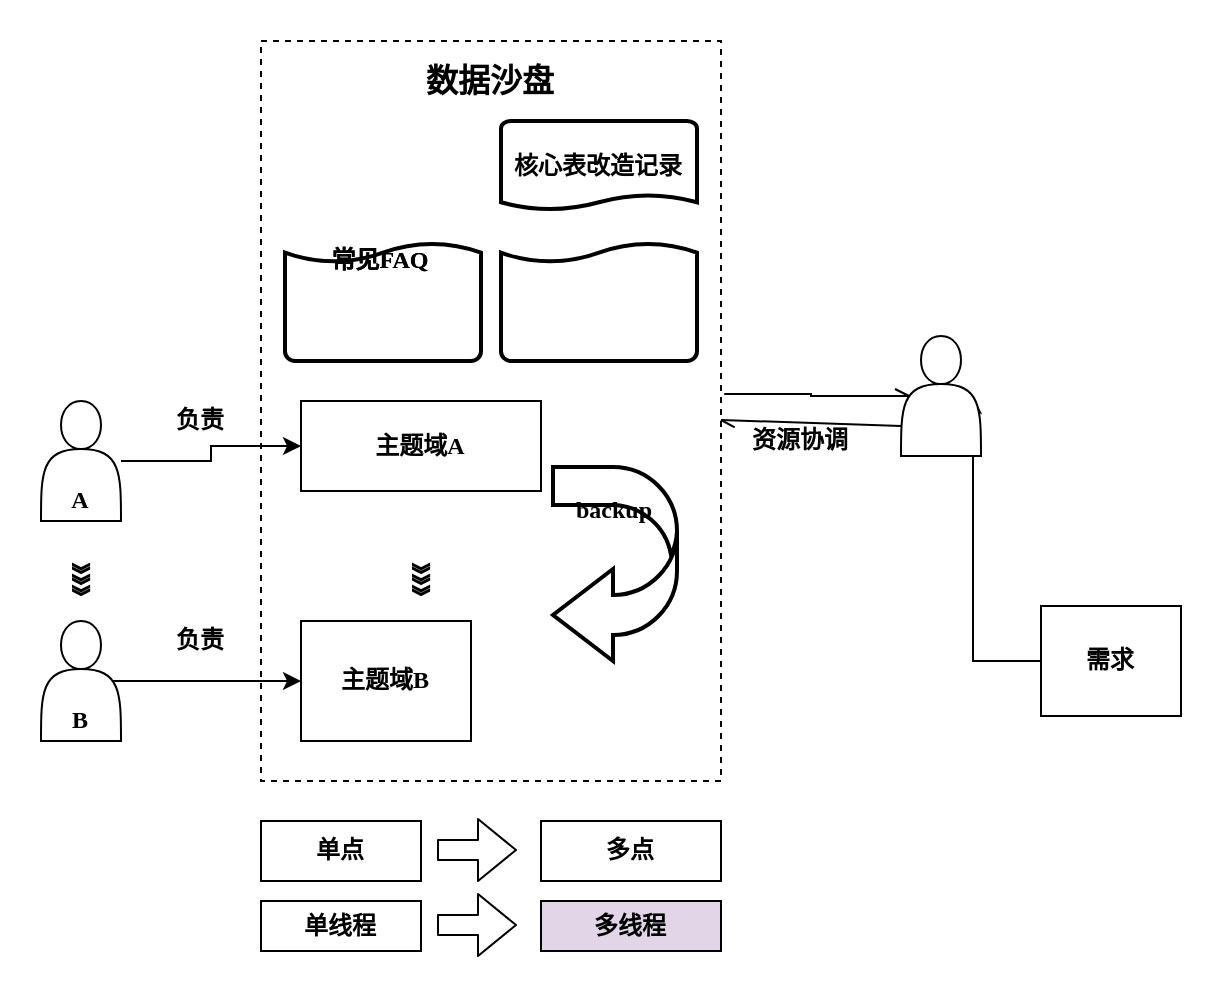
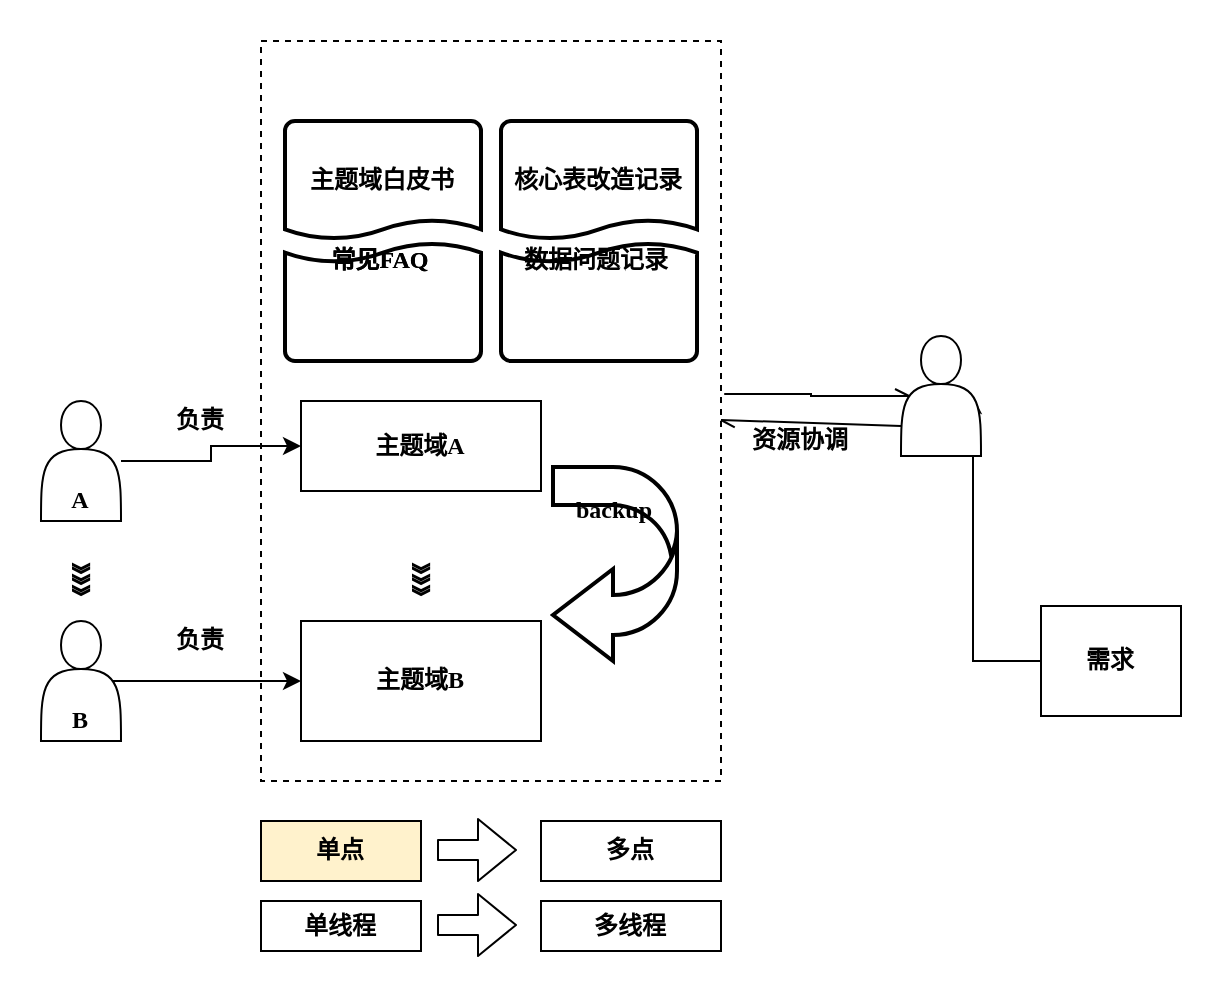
(491, 81) -> none
(599, 166) -> (599, 181)
none -> (383, 181)
none -> (597, 261)
(386, 681) -> (421, 681)
(341, 851) -> (341, 851)
(631, 926) -> (631, 926)
